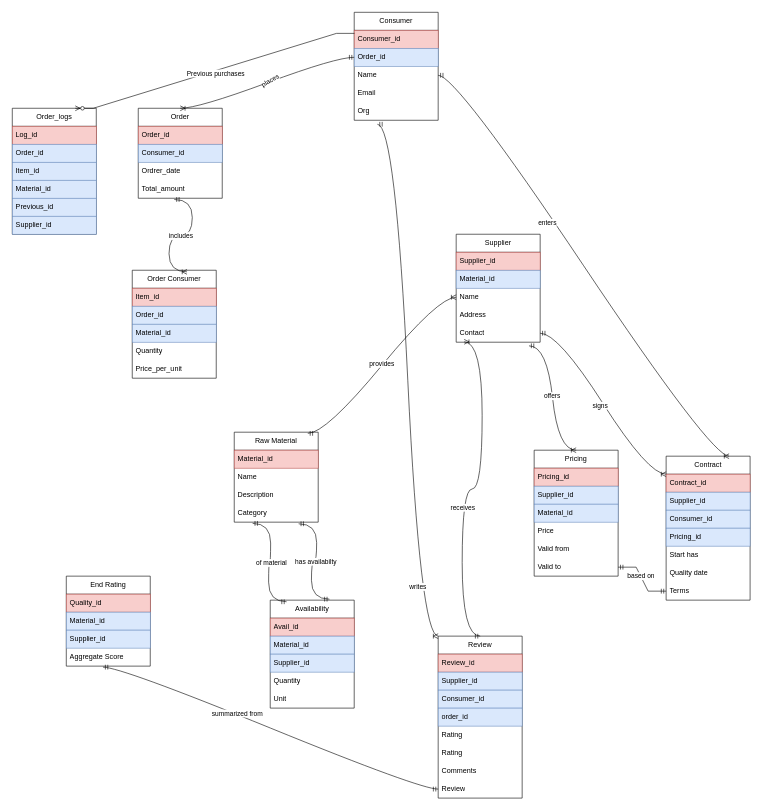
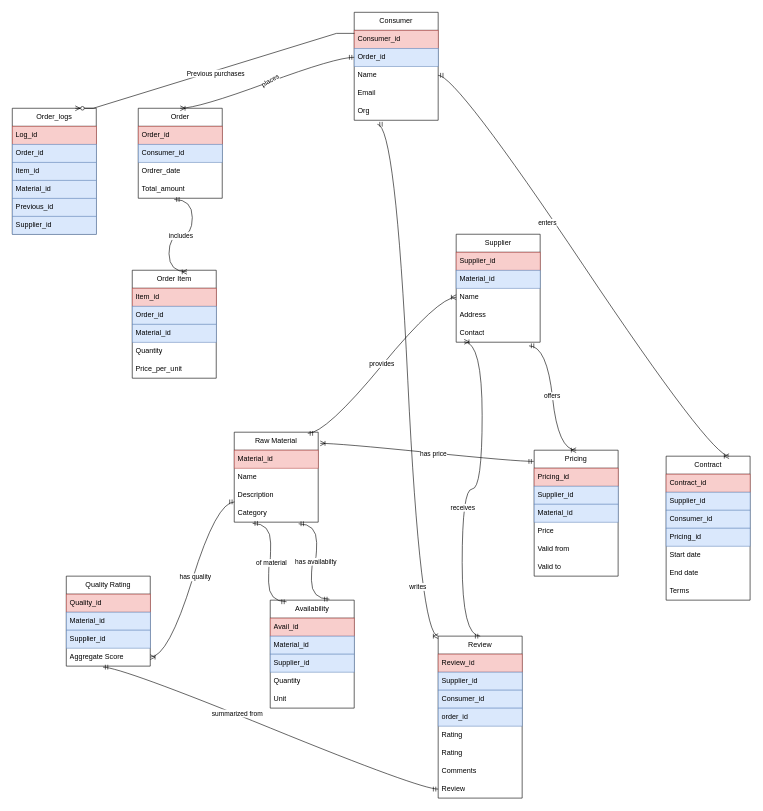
(174, 279) -> (174, 279)
(603, 403) -> none
none -> (427, 452)
(687, 555) -> (689, 555)
(691, 573) -> (685, 573)
(642, 579) -> none
none -> (192, 580)
(108, 585) -> (108, 585)
